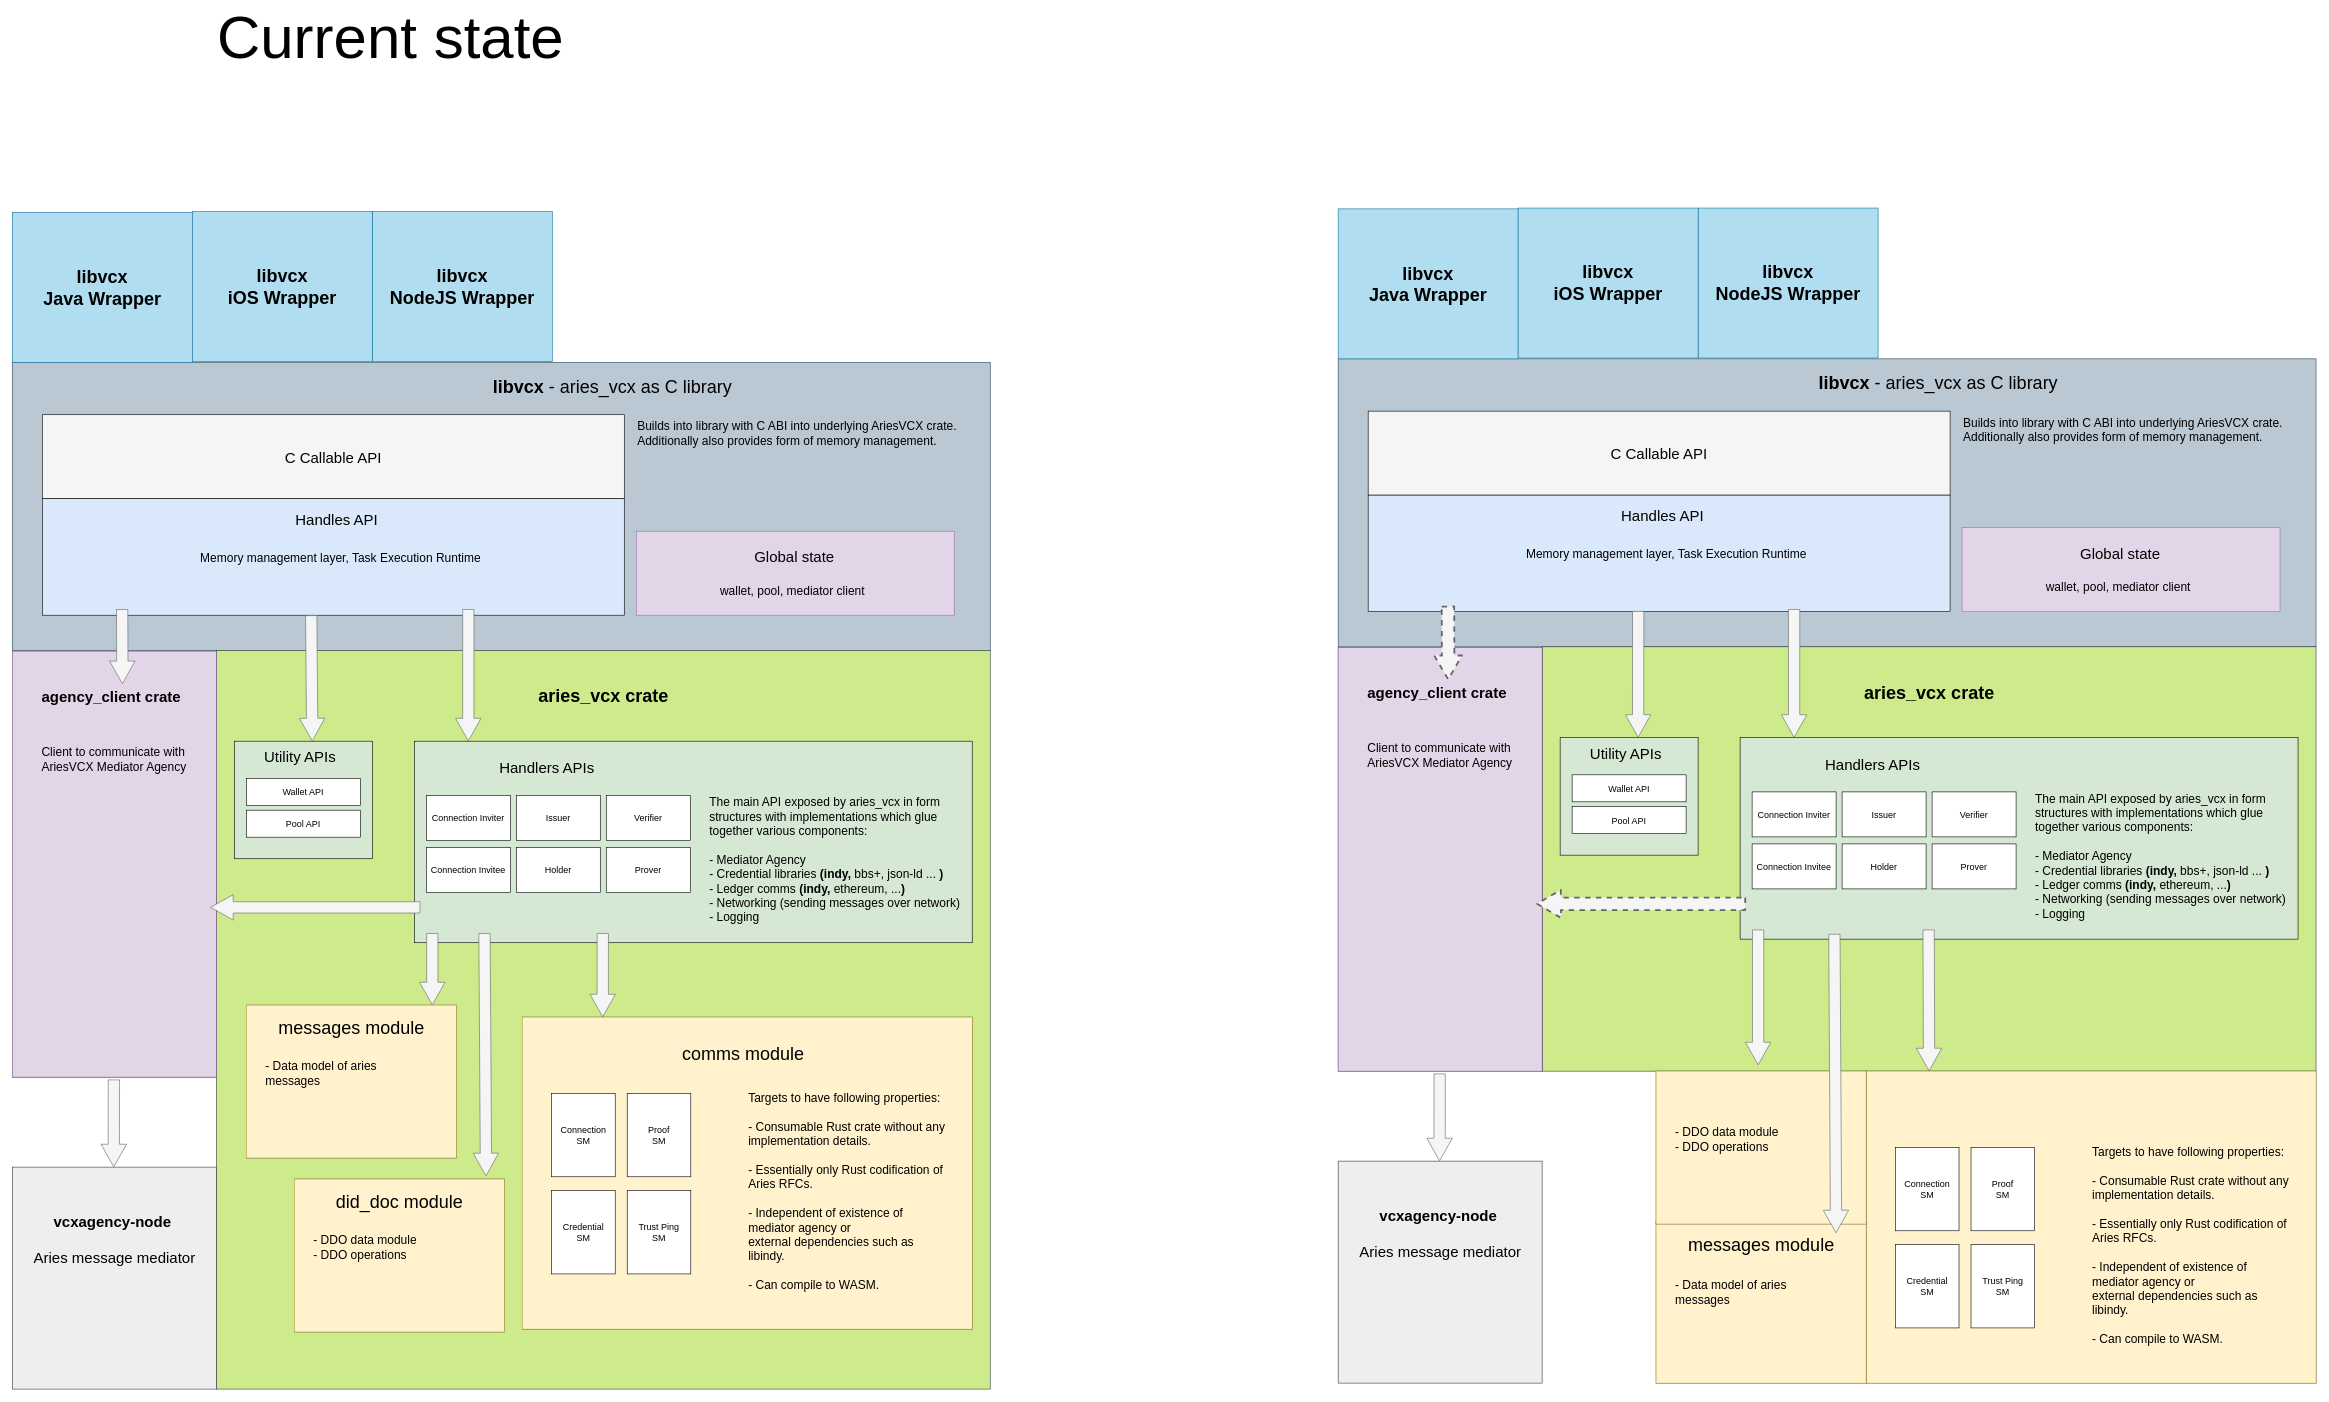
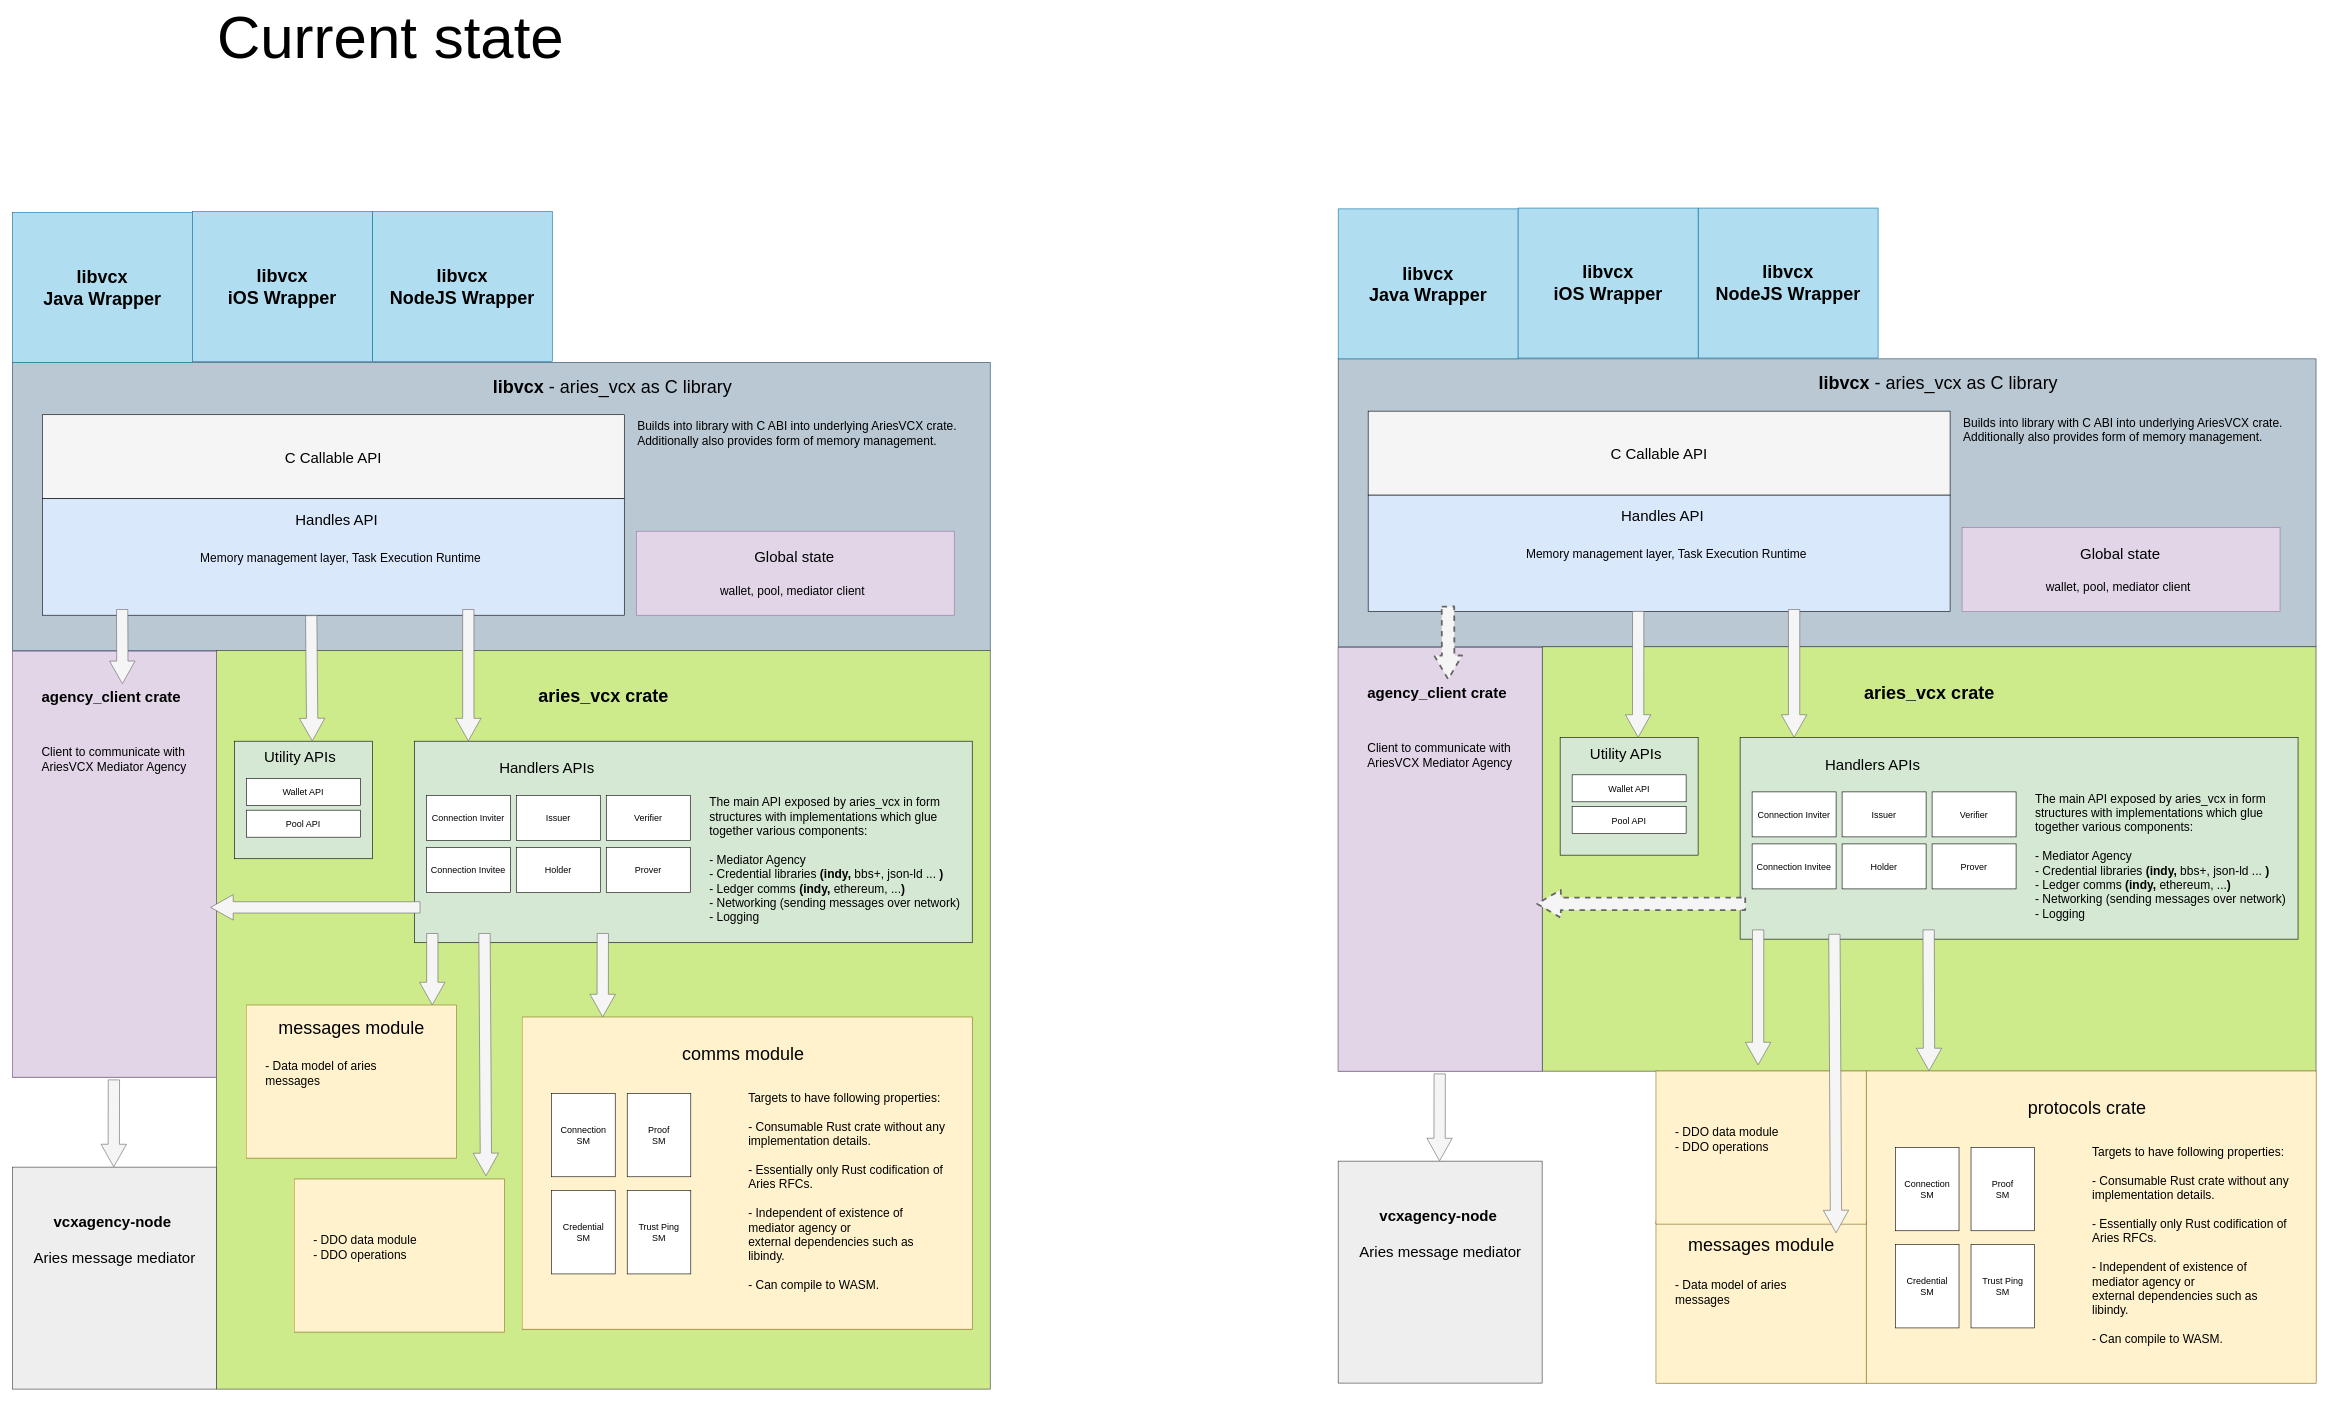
none -> (2087, 1108)
(399, 1202) -> none
